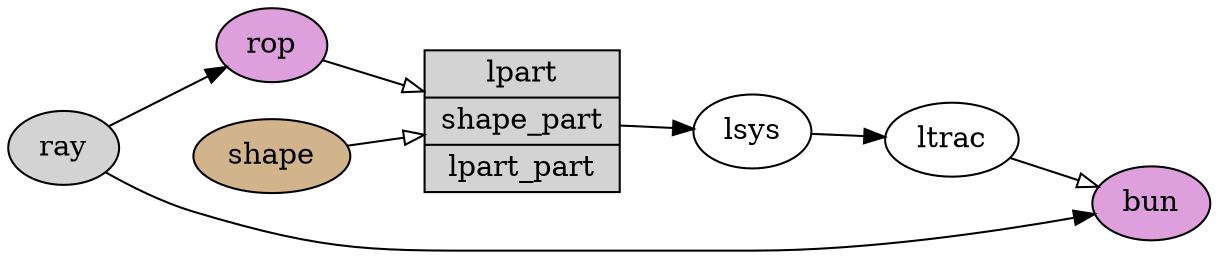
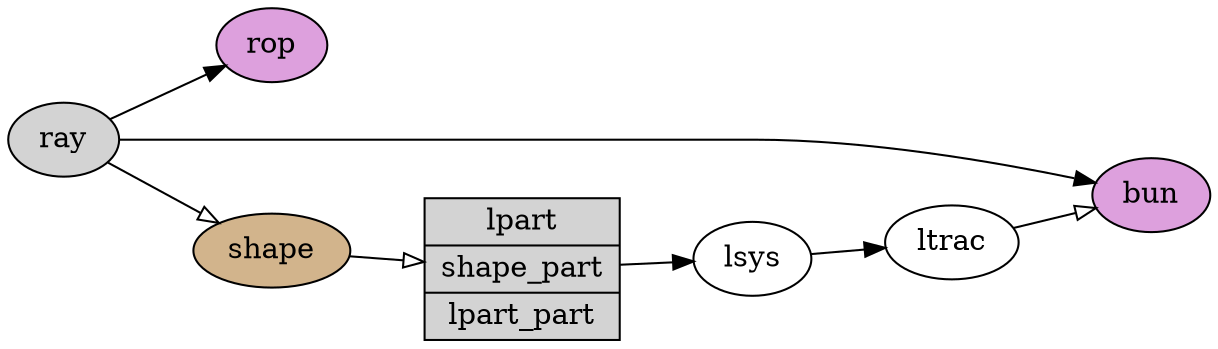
(363, 73) -> none
none -> (154, 188)
